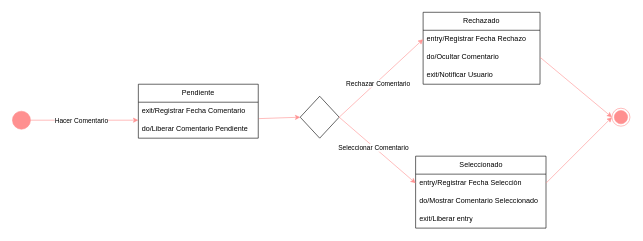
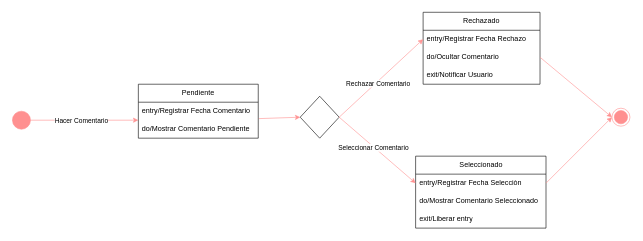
(199, 111) -> (199, 111)
(199, 129) -> (199, 129)
